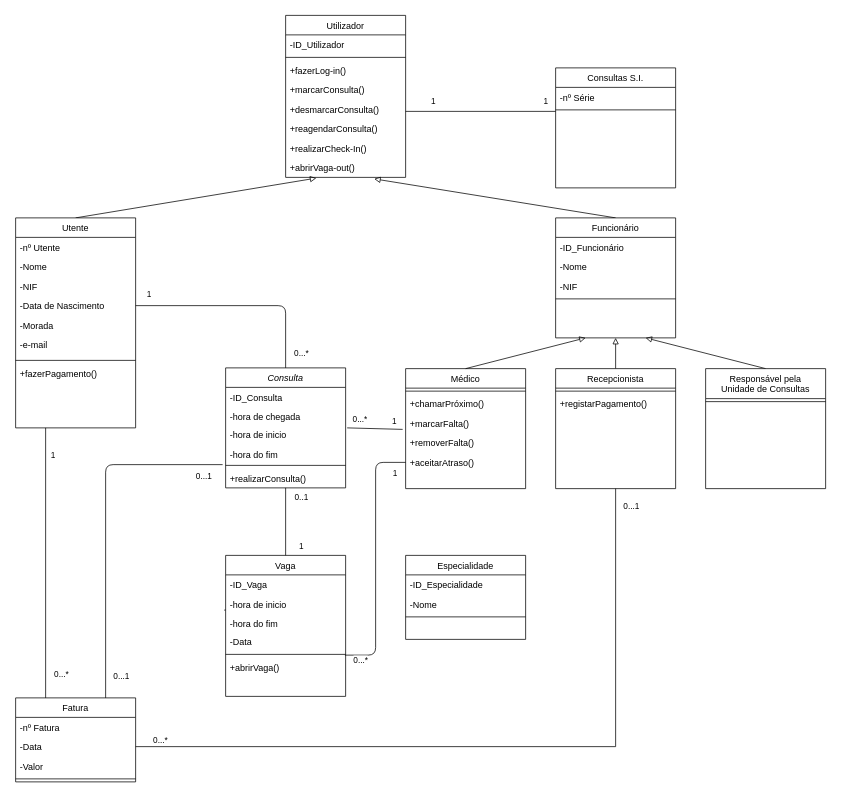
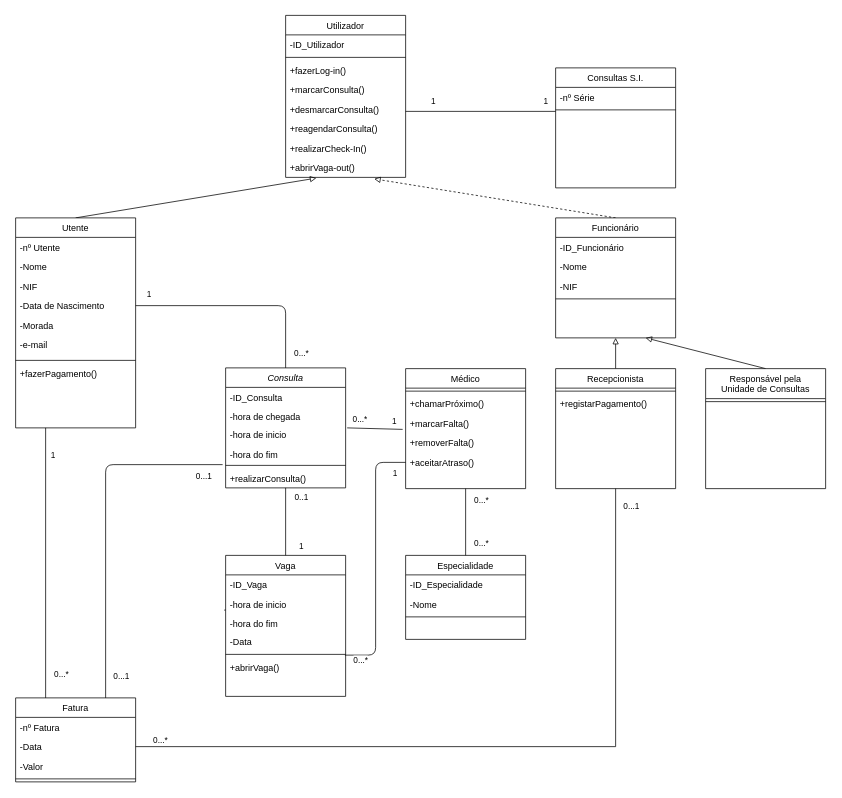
(496, 199) -> (496, 199)
(523, 354) -> none
none -> (465, 523)
